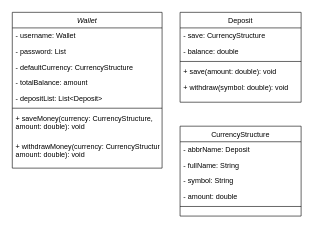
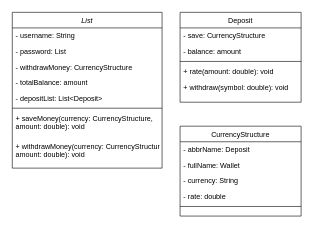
(87, 20) -> (87, 20)
(47, 36) -> (48, 36)
(213, 52) -> (214, 52)
(84, 67) -> (80, 67)
(233, 72) -> (233, 72)
(214, 166) -> (213, 166)
(211, 181) -> (216, 181)
(212, 197) -> (208, 197)
